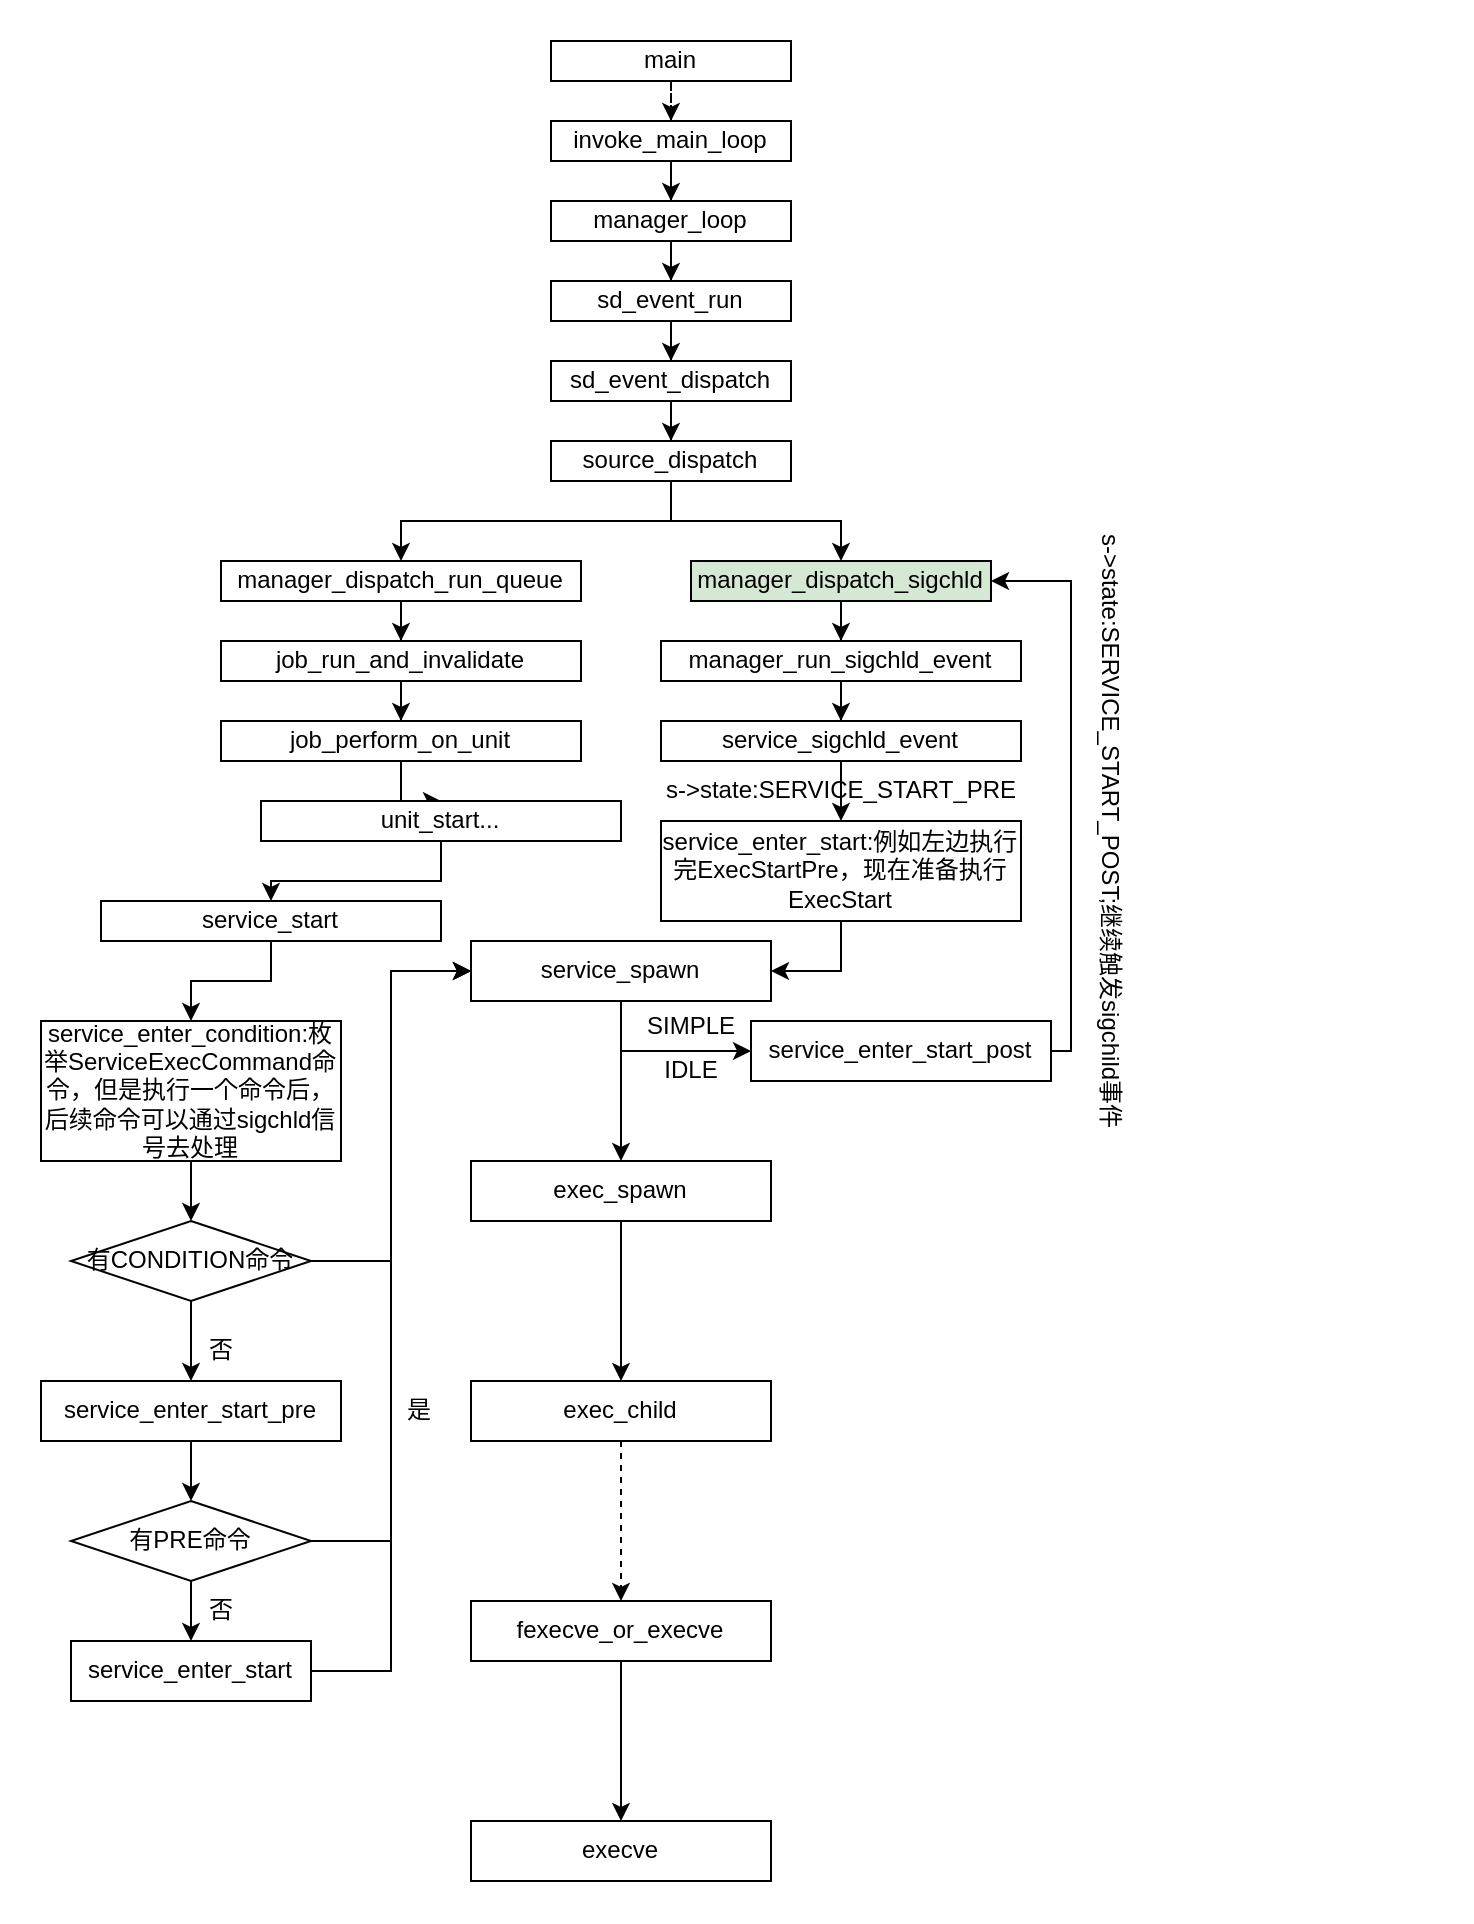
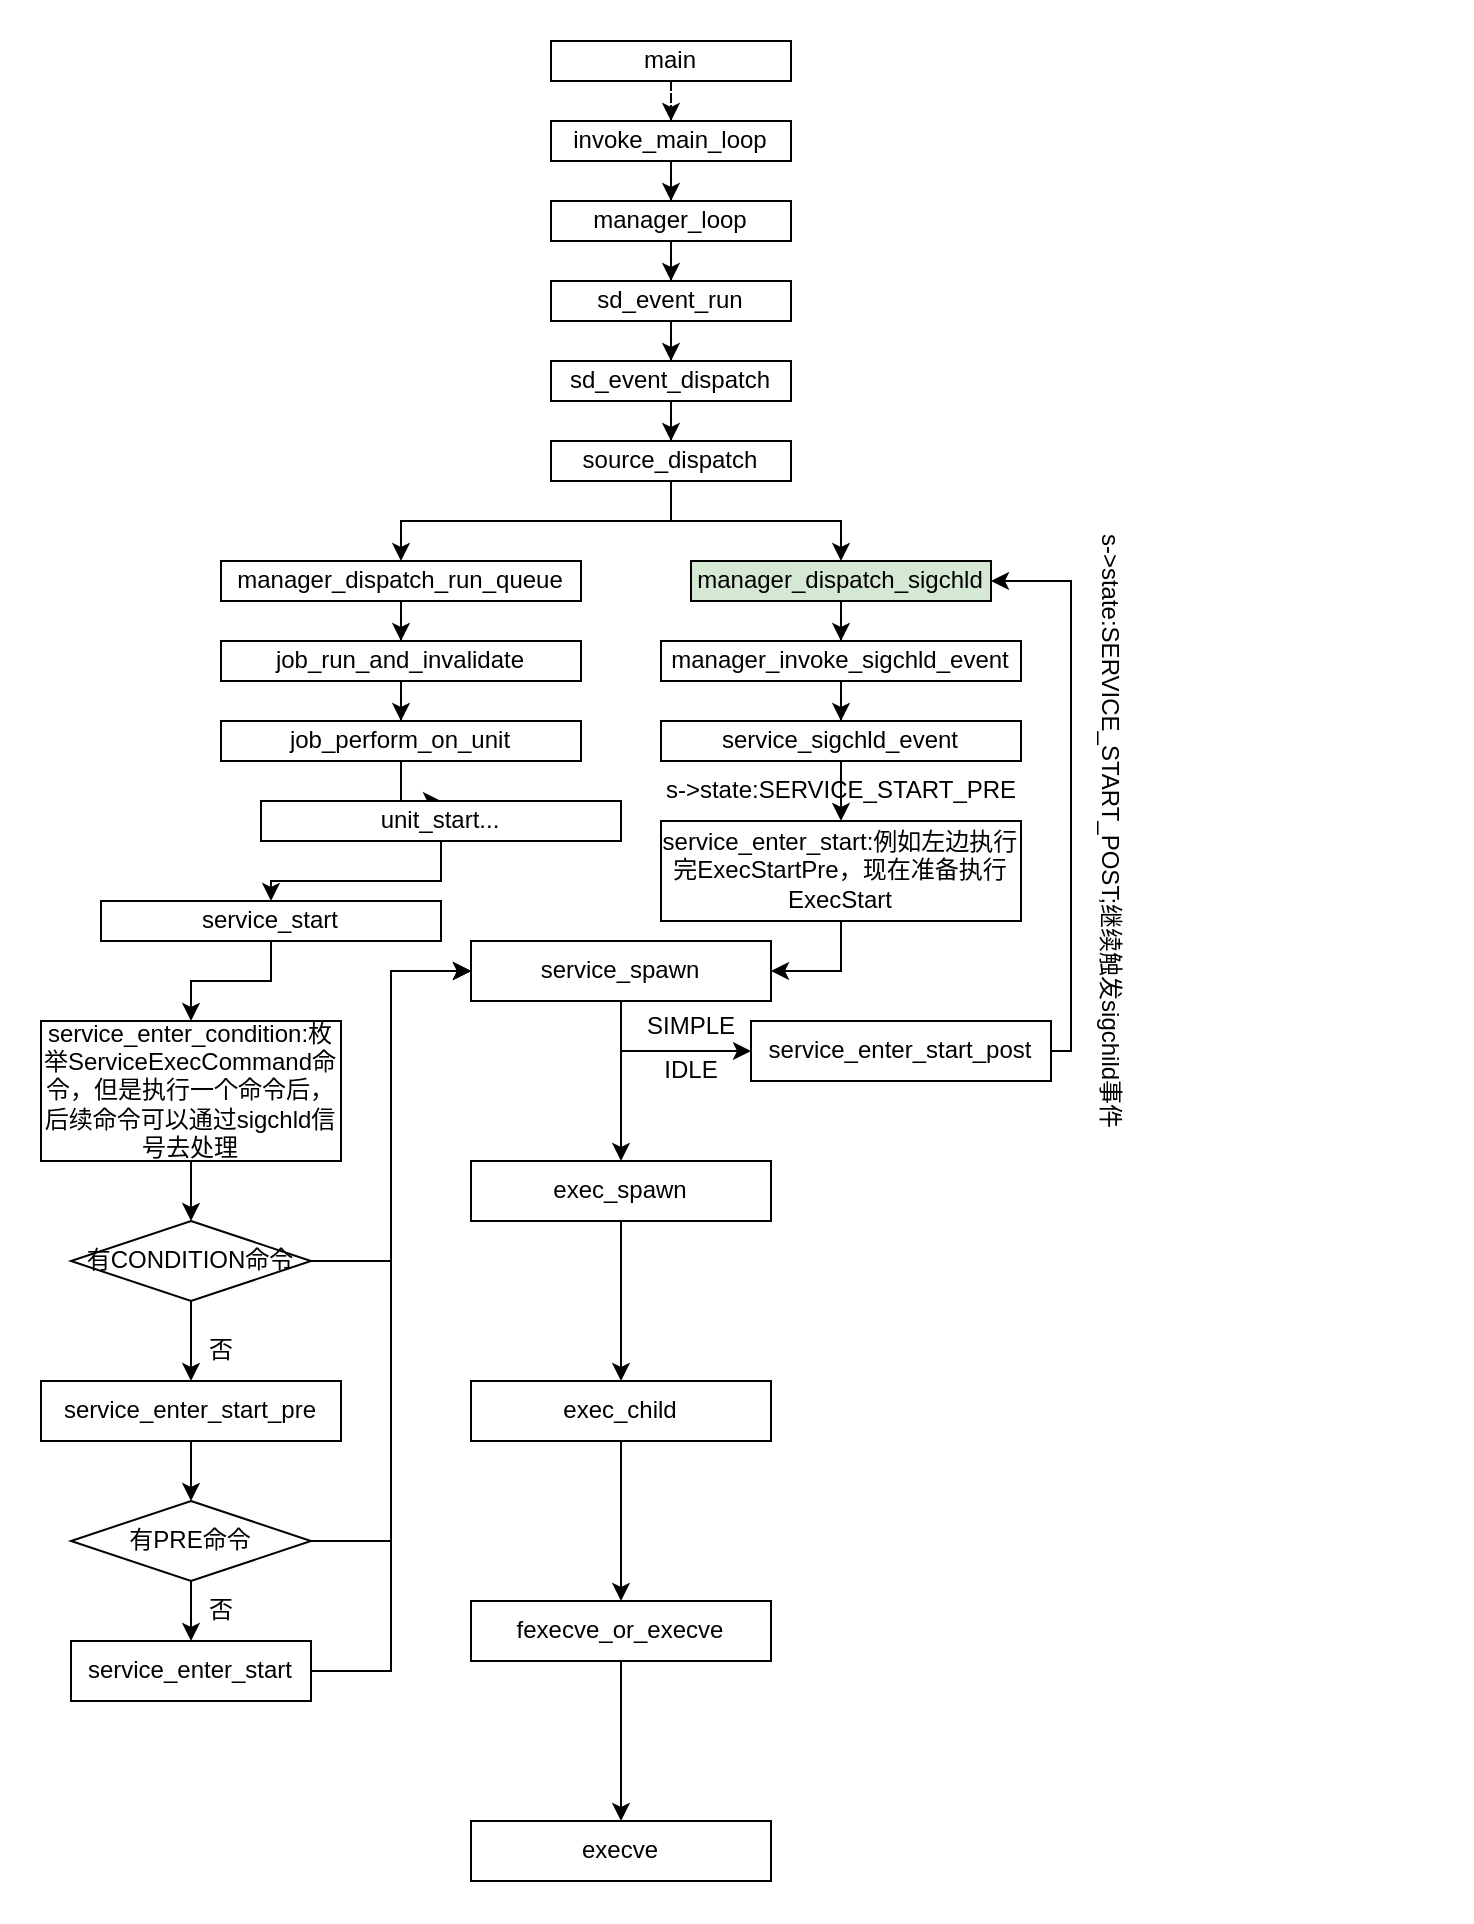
(841, 661) -> (841, 661)
(419, 1411) -> none
(621, 1514) -> (621, 1514)
